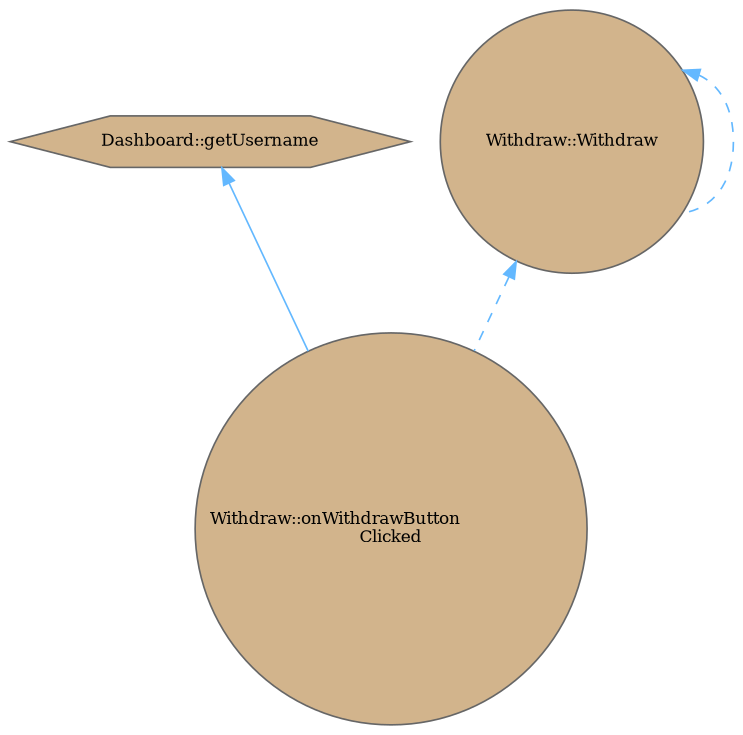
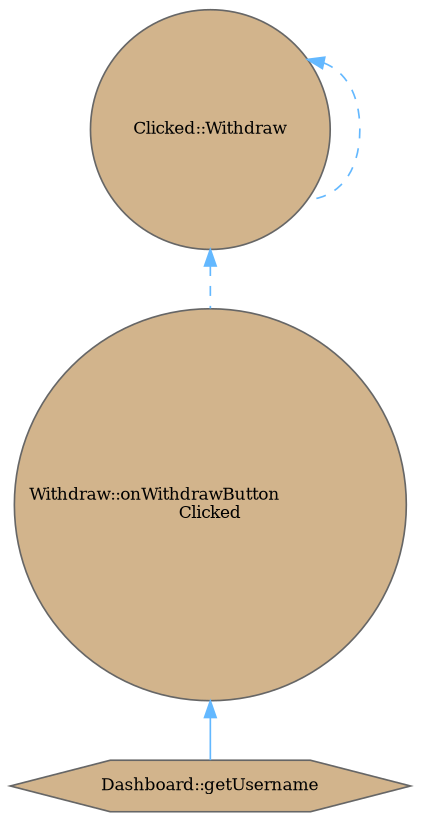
(572, 142) -> (210, 130)
(269, 267) -> (210, 739)
